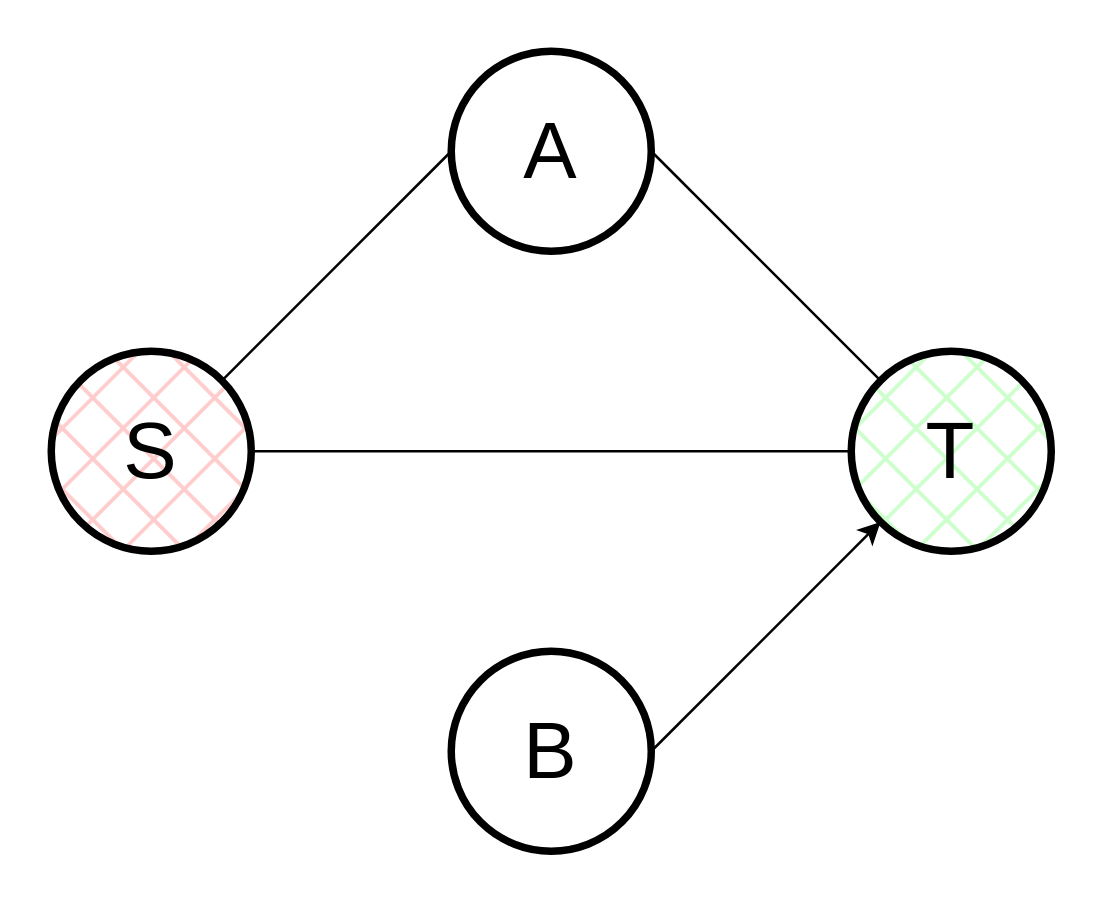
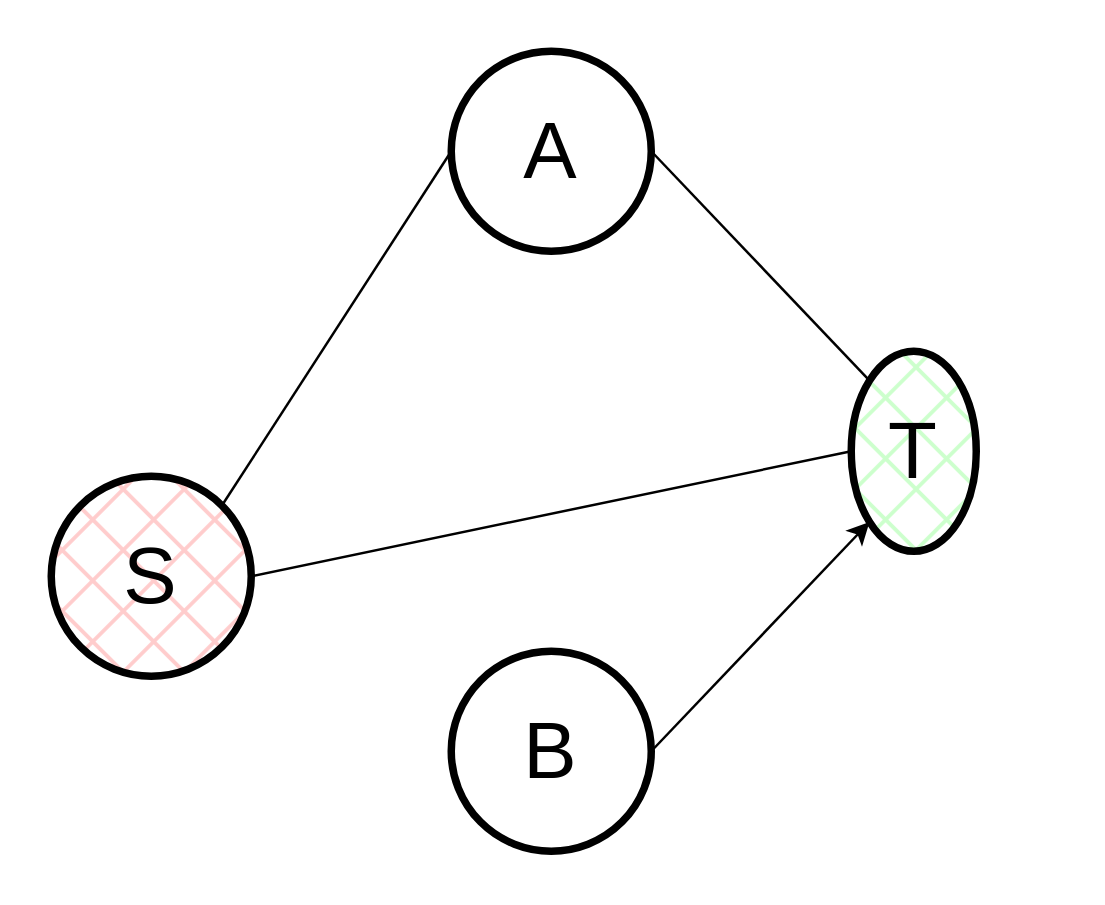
(151, 451) -> (151, 576)
(951, 451) -> (914, 451)
